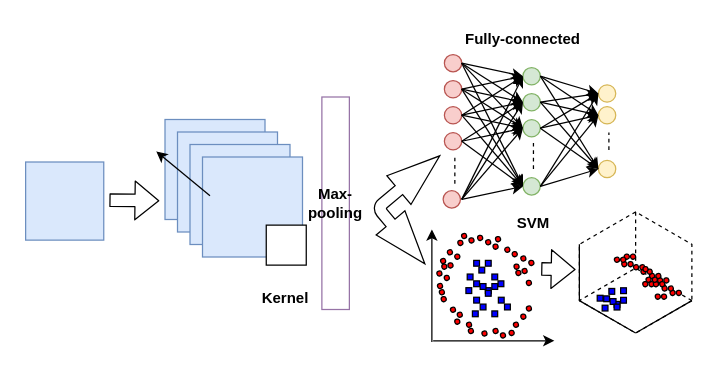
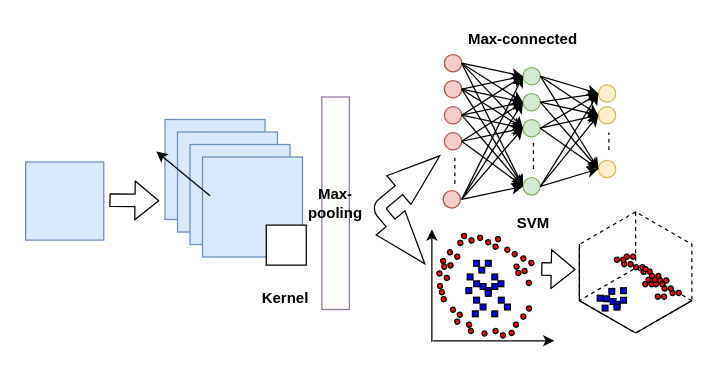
(523, 39) -> (523, 39)
